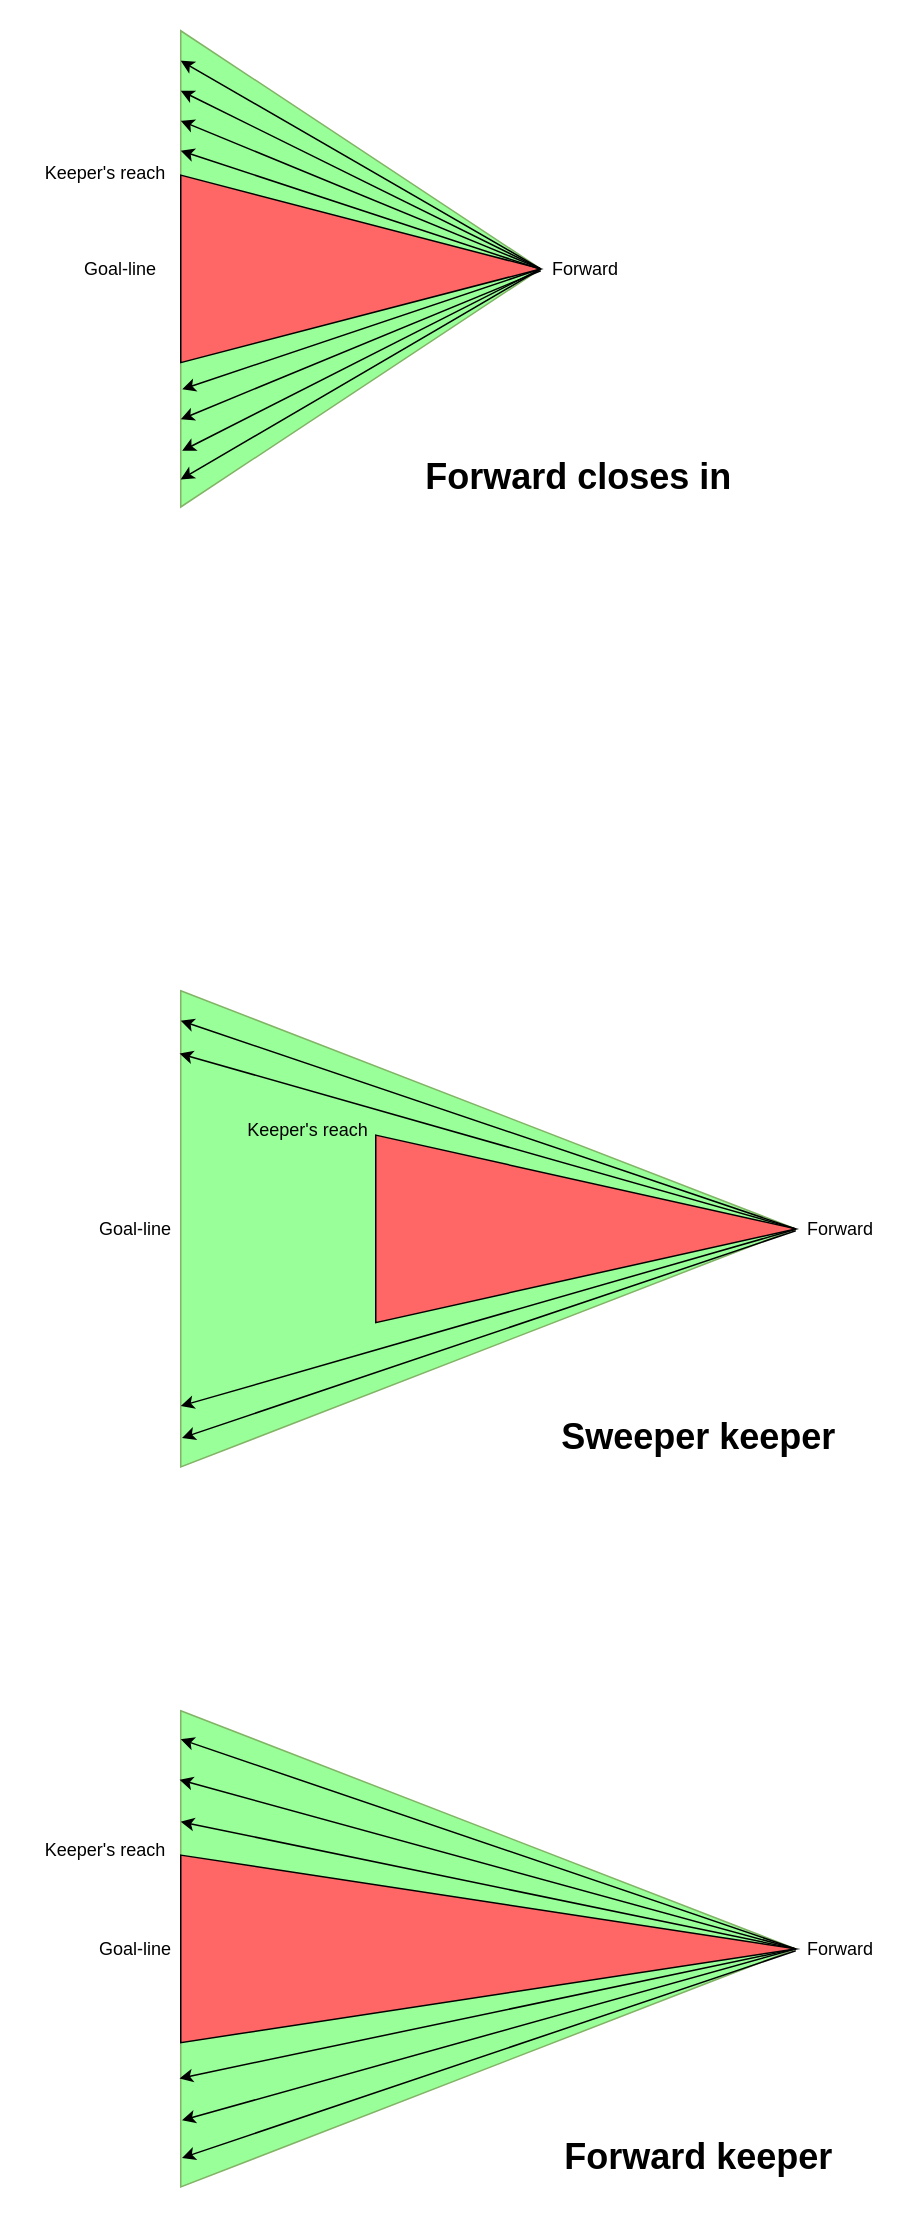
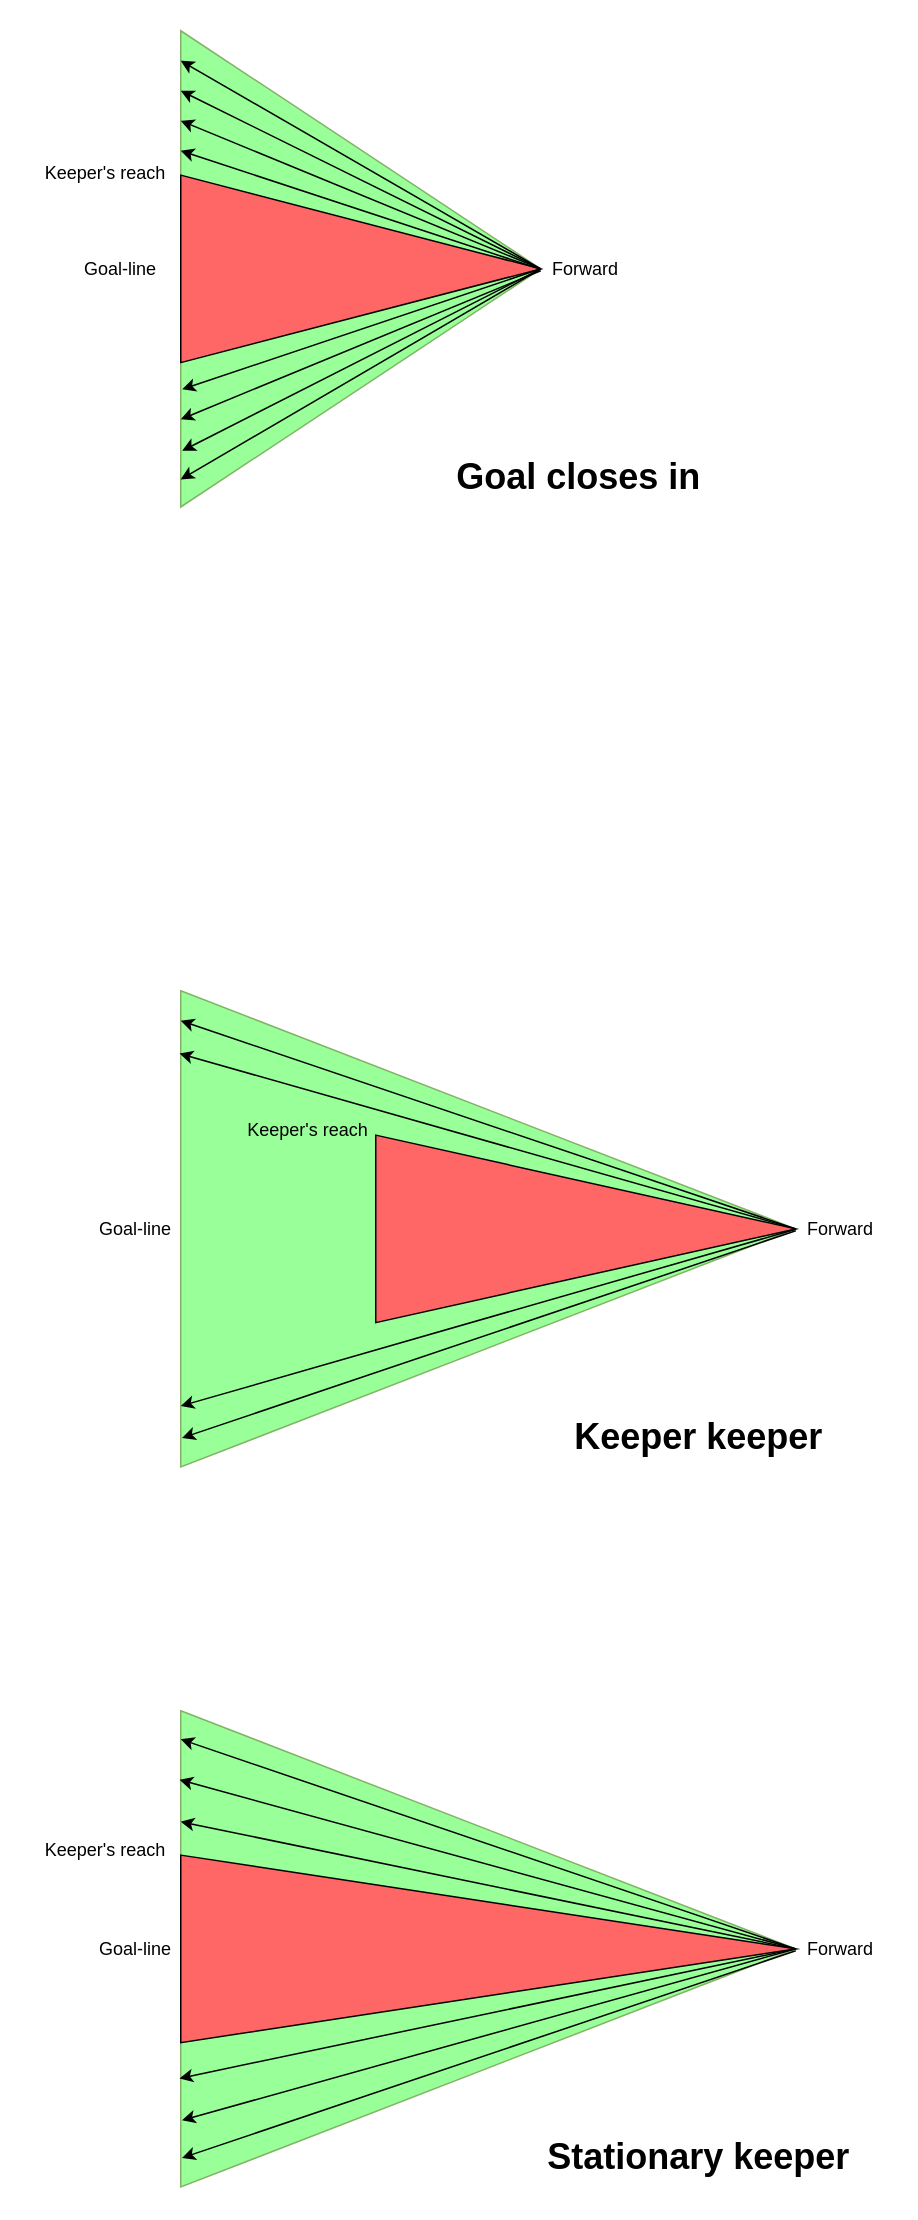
(579, 478) -> (579, 478)
(699, 1438) -> (699, 1438)
(699, 2158) -> (699, 2158)
